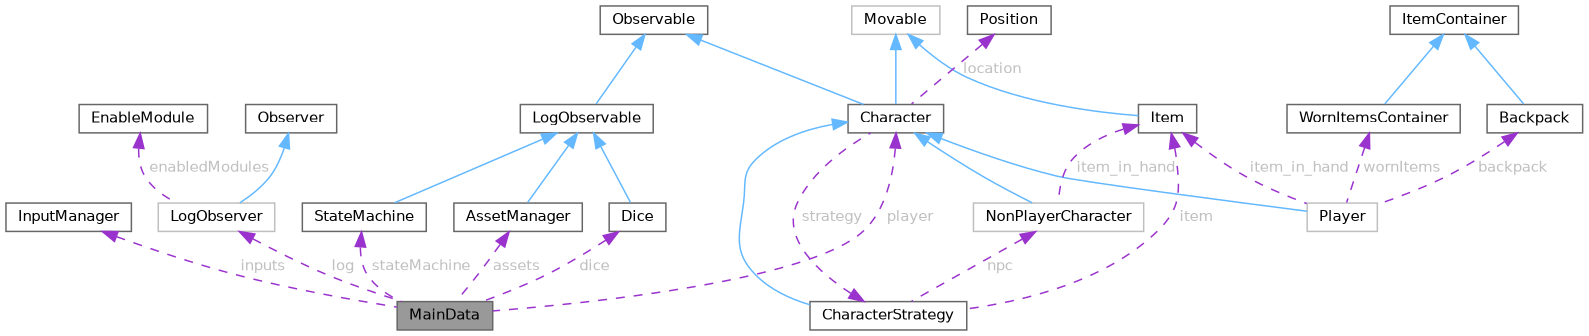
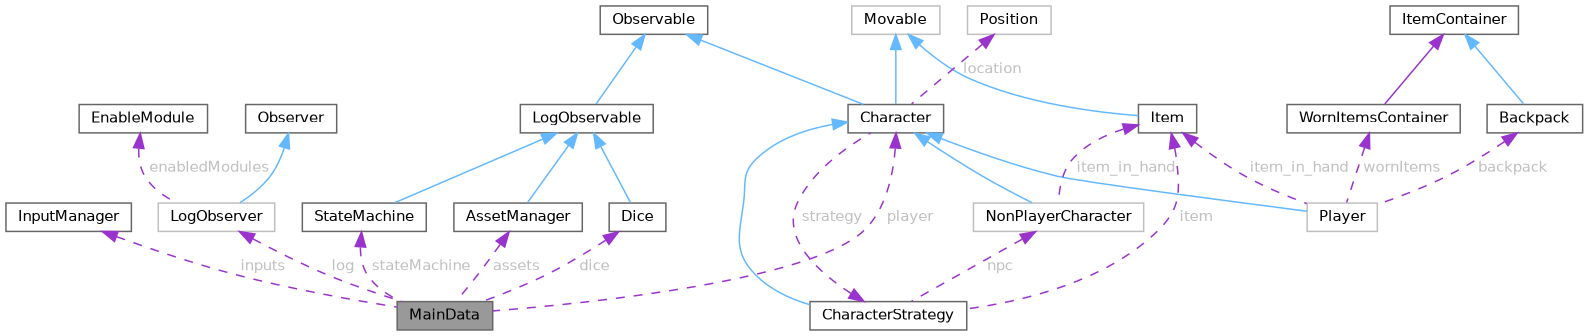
(1009, 20) -> (1009, 20)
(1409, 75) -> (1409, 75)
